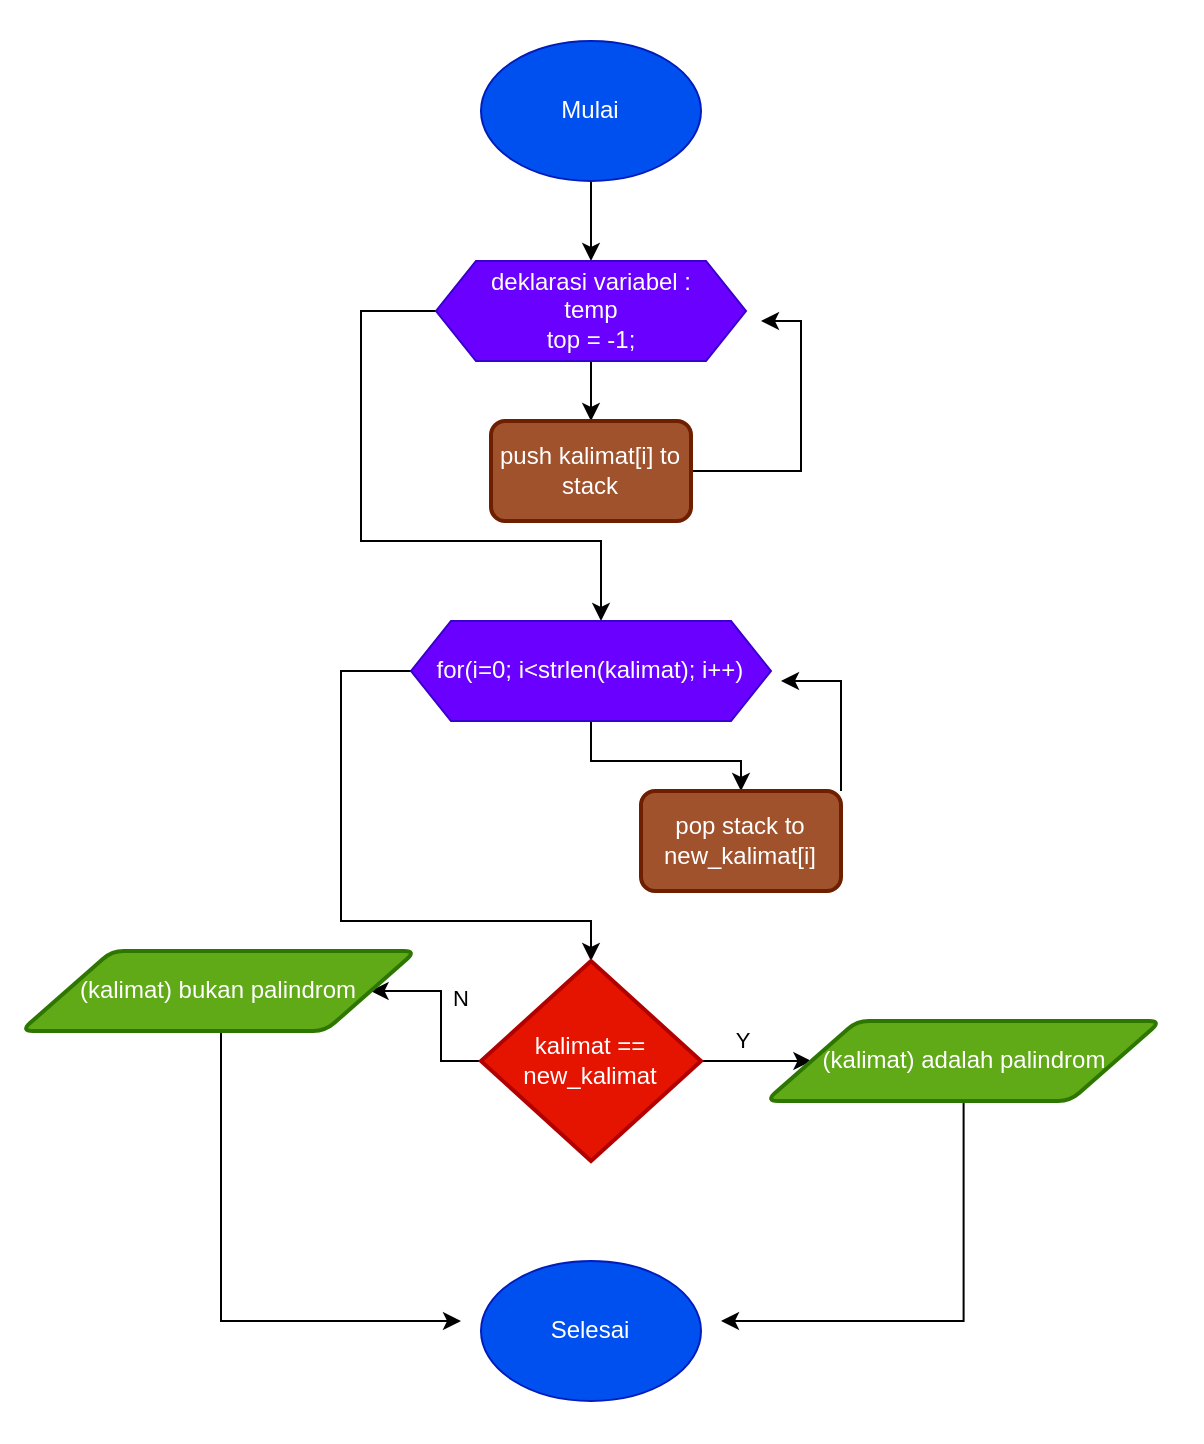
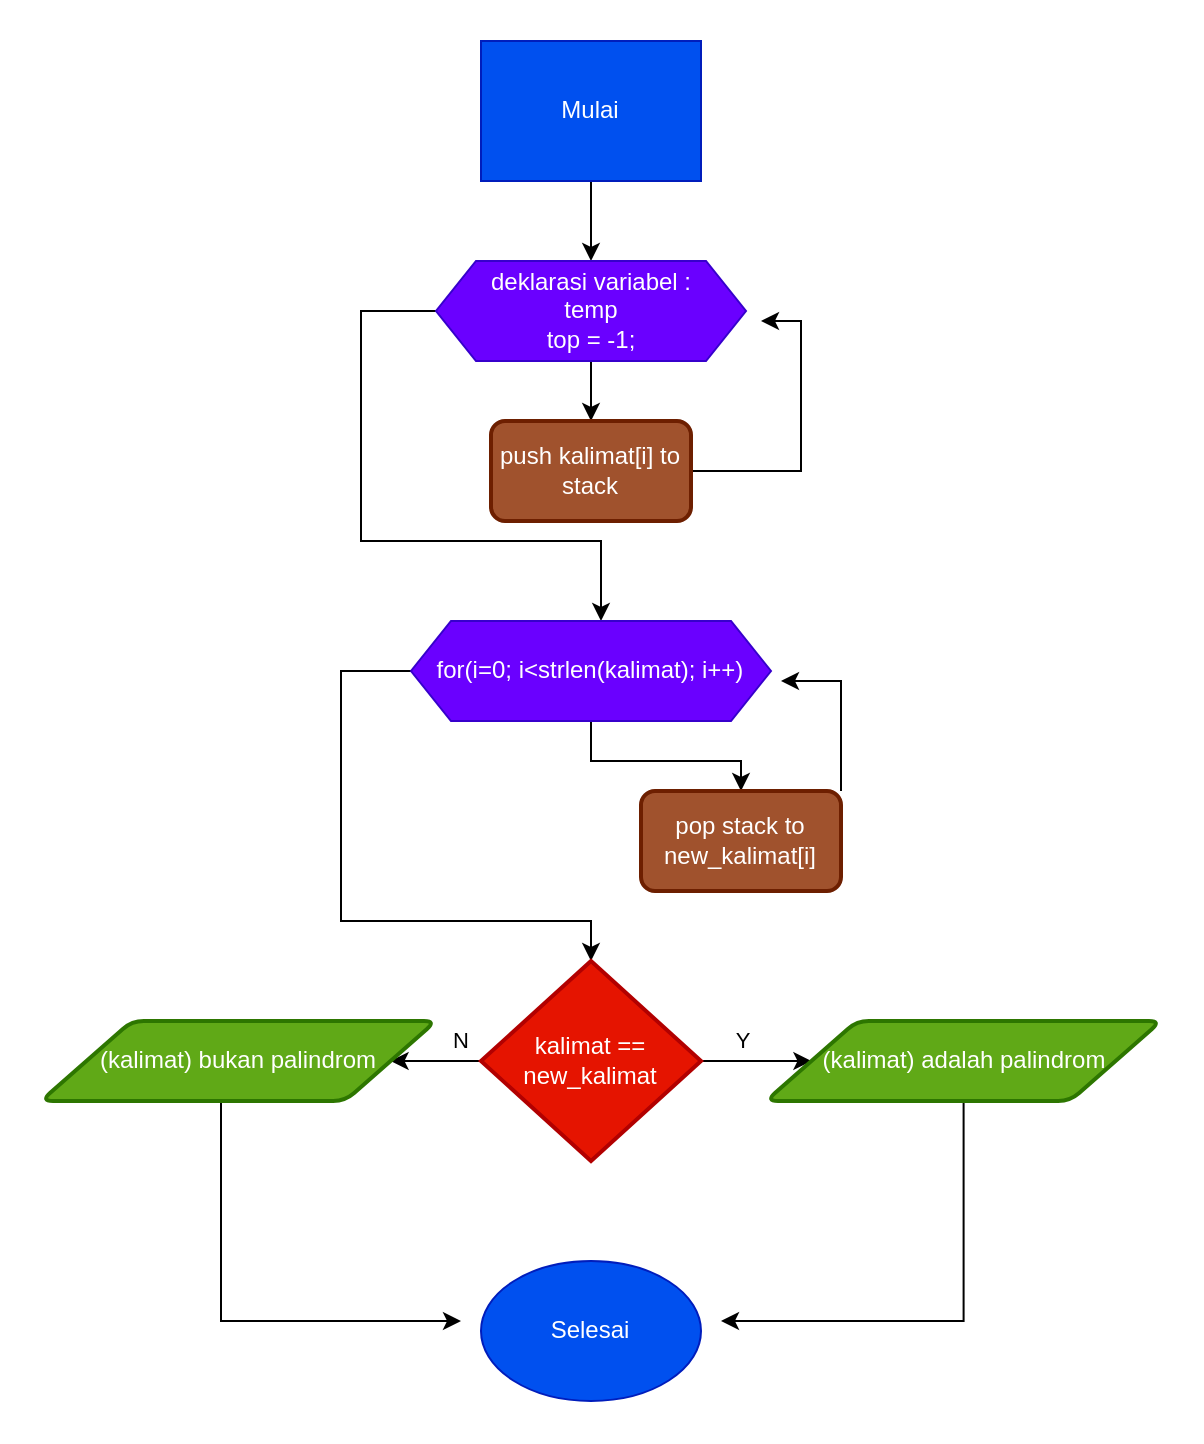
(591, 111) -> (591, 111)
(219, 991) -> (239, 1061)
